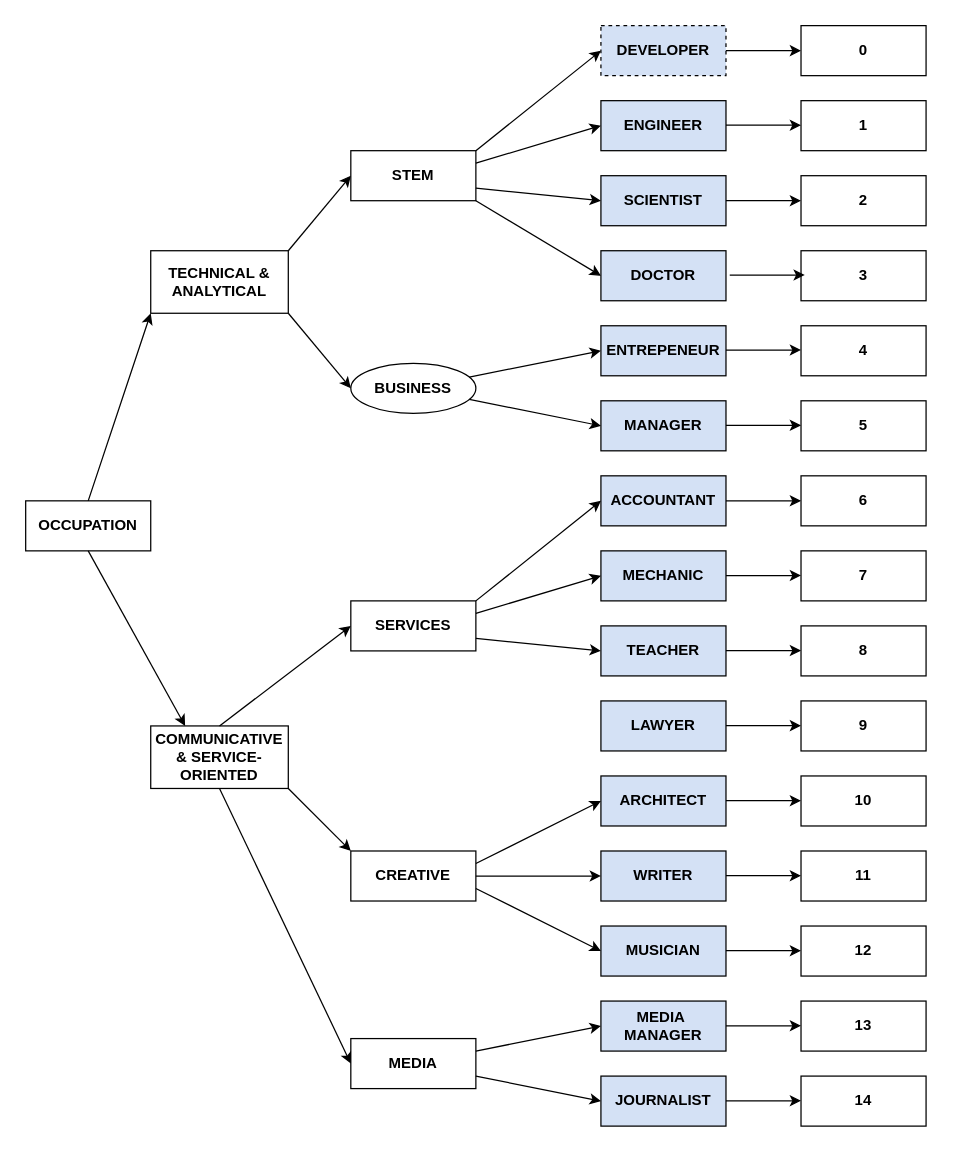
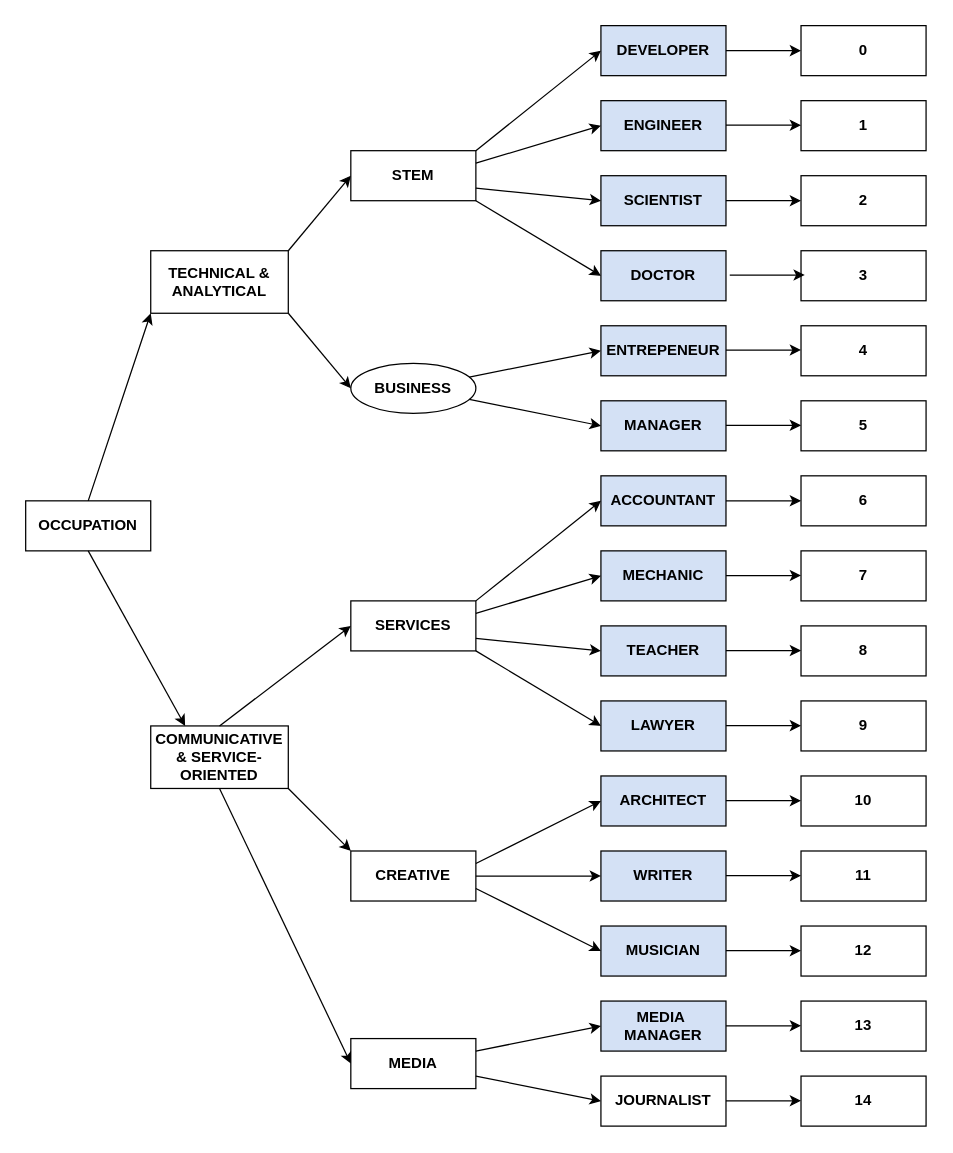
(663, 51) -> (663, 51)
none -> (534, 686)
(663, 1101) -> (663, 1101)
